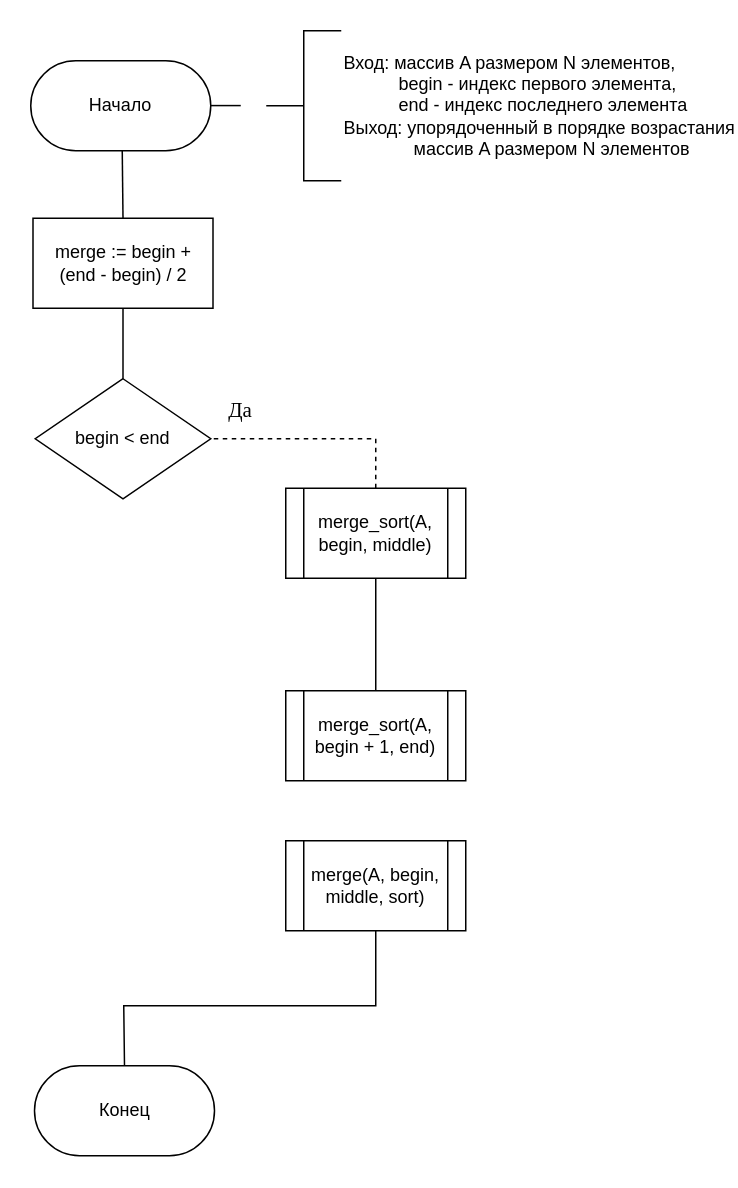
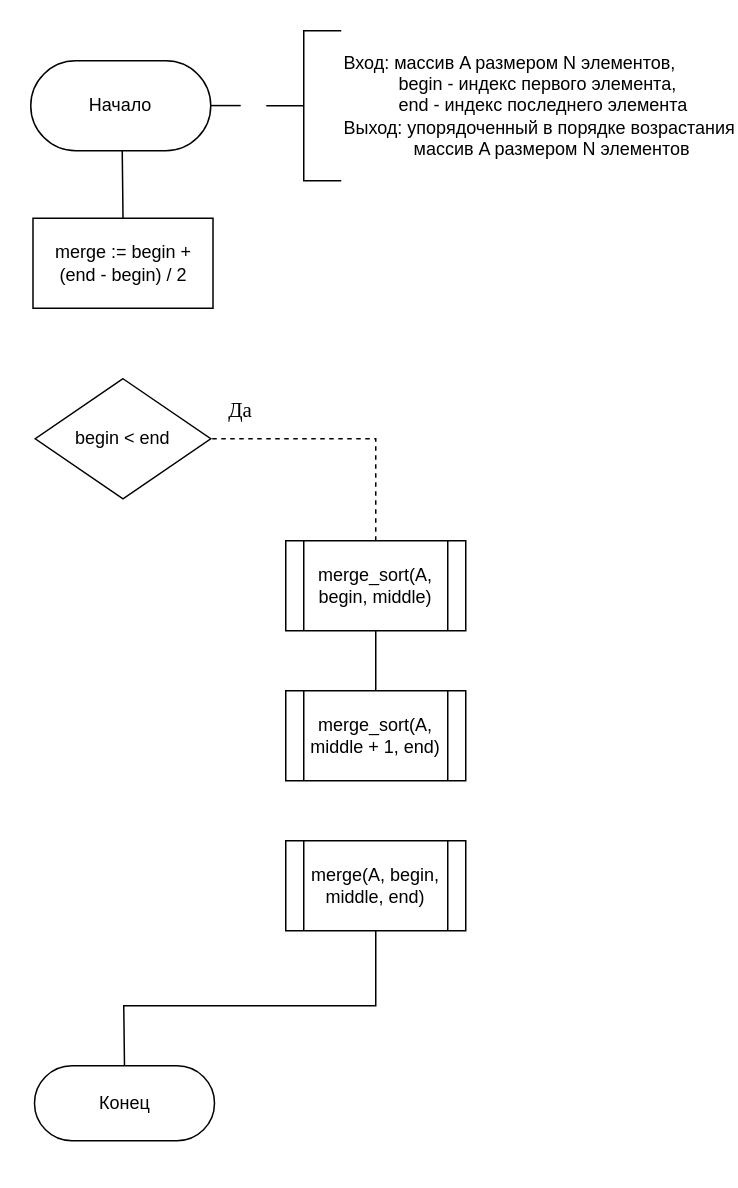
(123, 344) -> none
(376, 533) -> (376, 586)
(376, 736) -> (376, 736)
(376, 886) -> (376, 886)
(125, 1111) -> (125, 1103)
